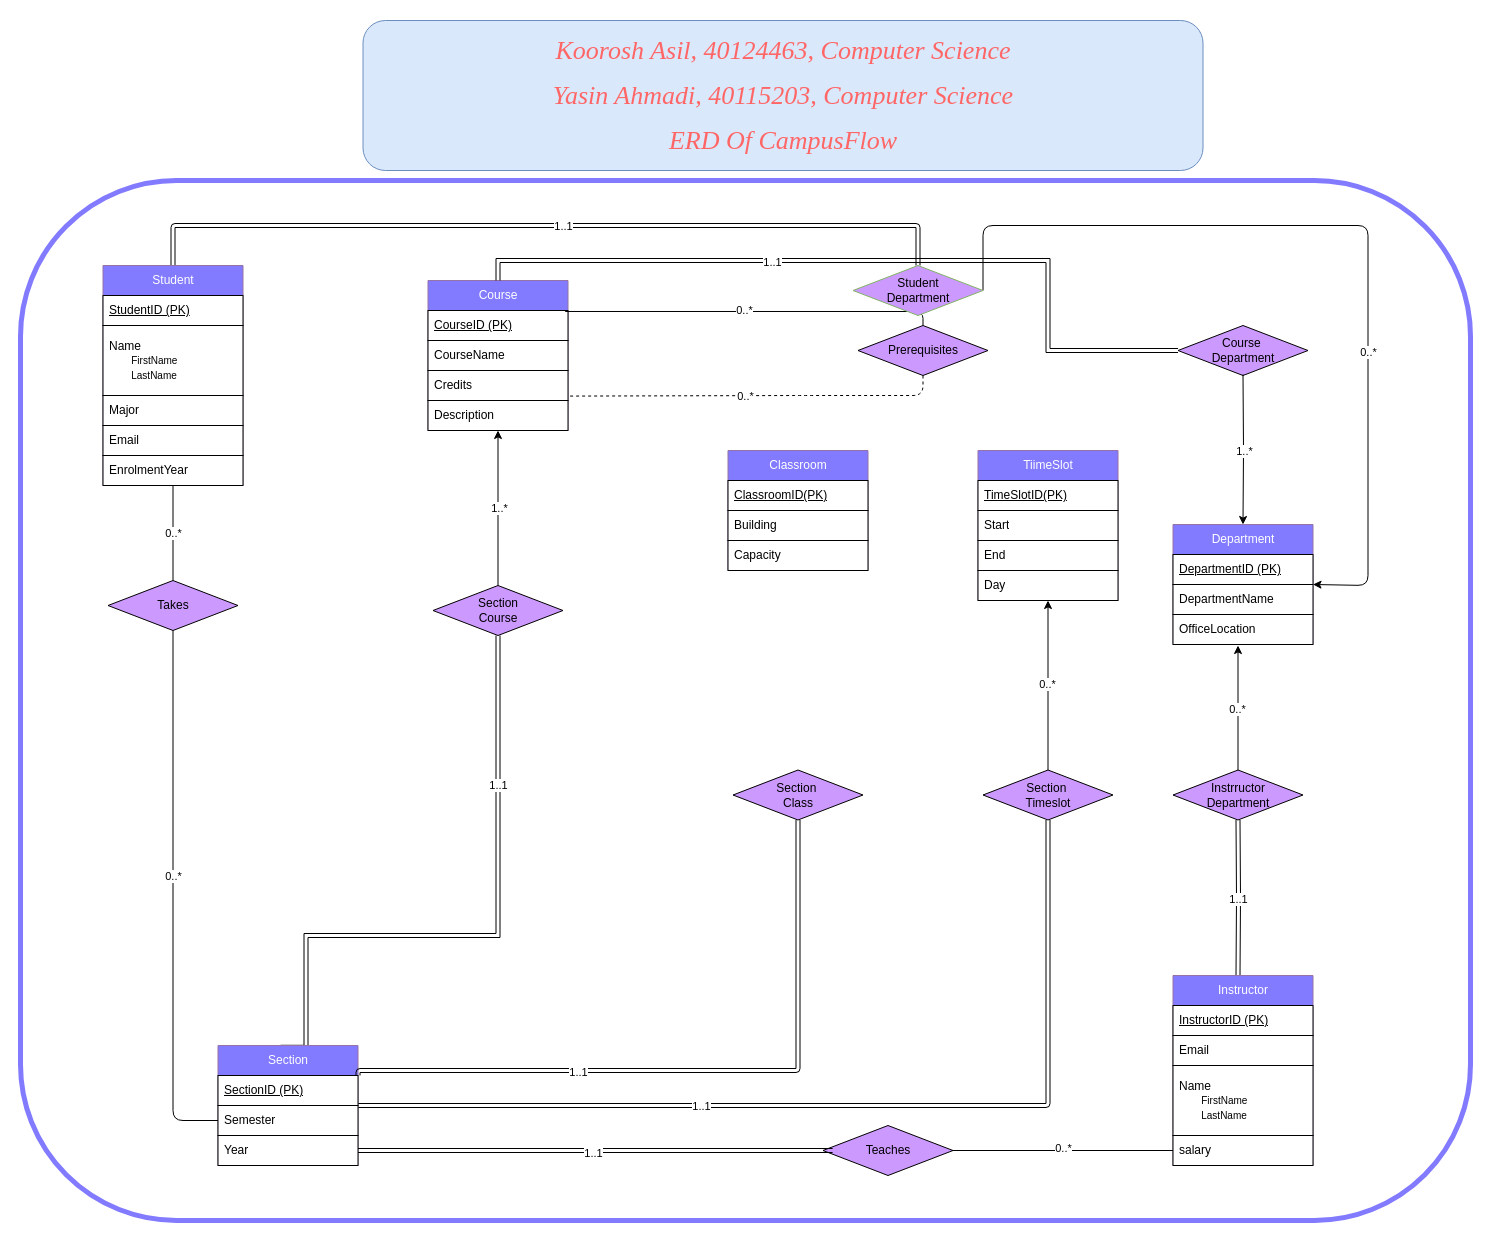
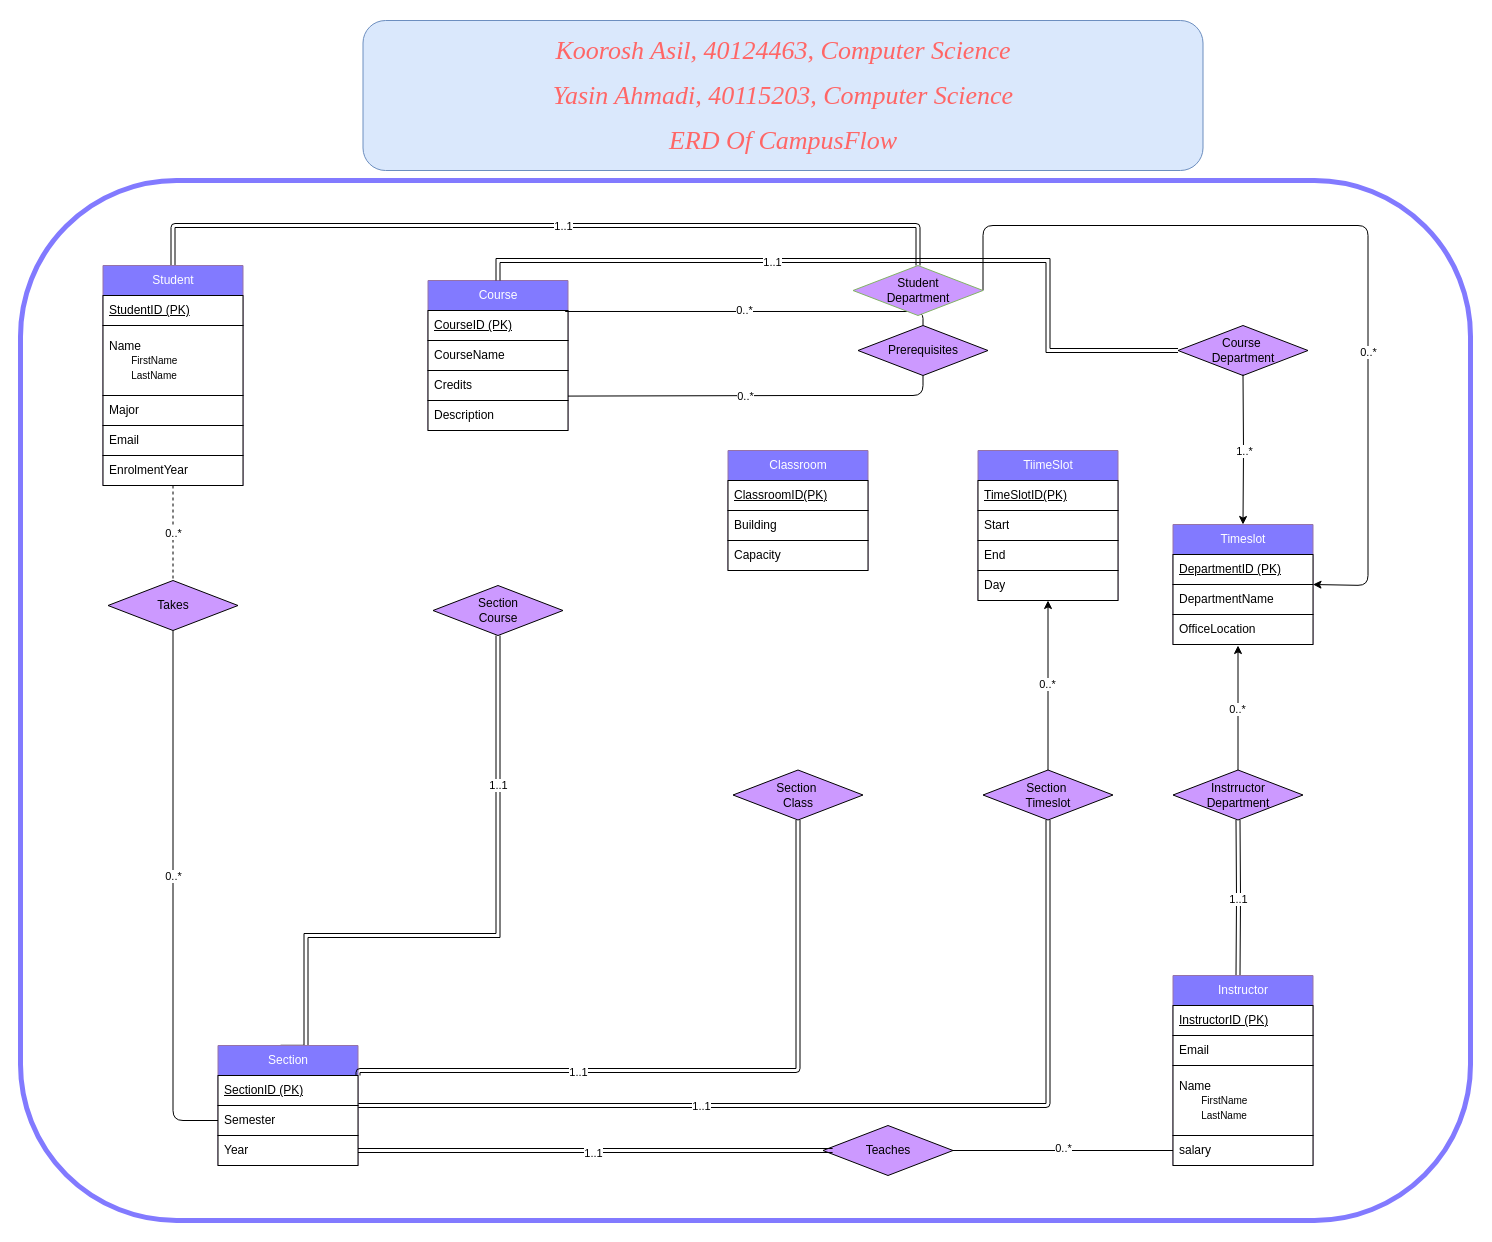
(842, 396) -> (842, 396)
(173, 508) -> (173, 508)
(498, 511) -> none
(1244, 540) -> (1244, 540)
